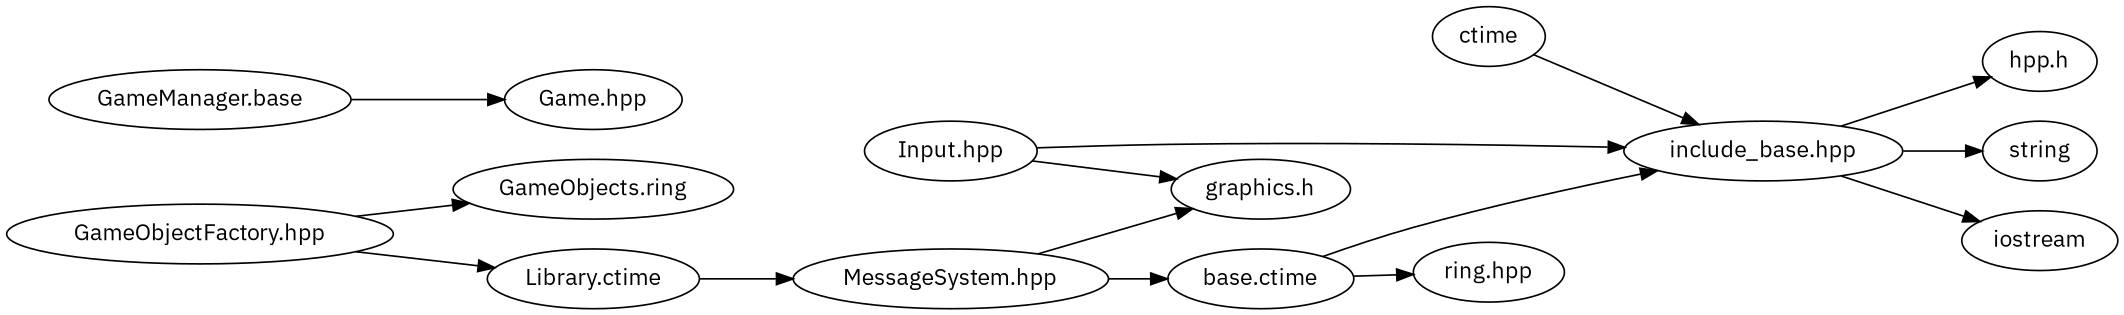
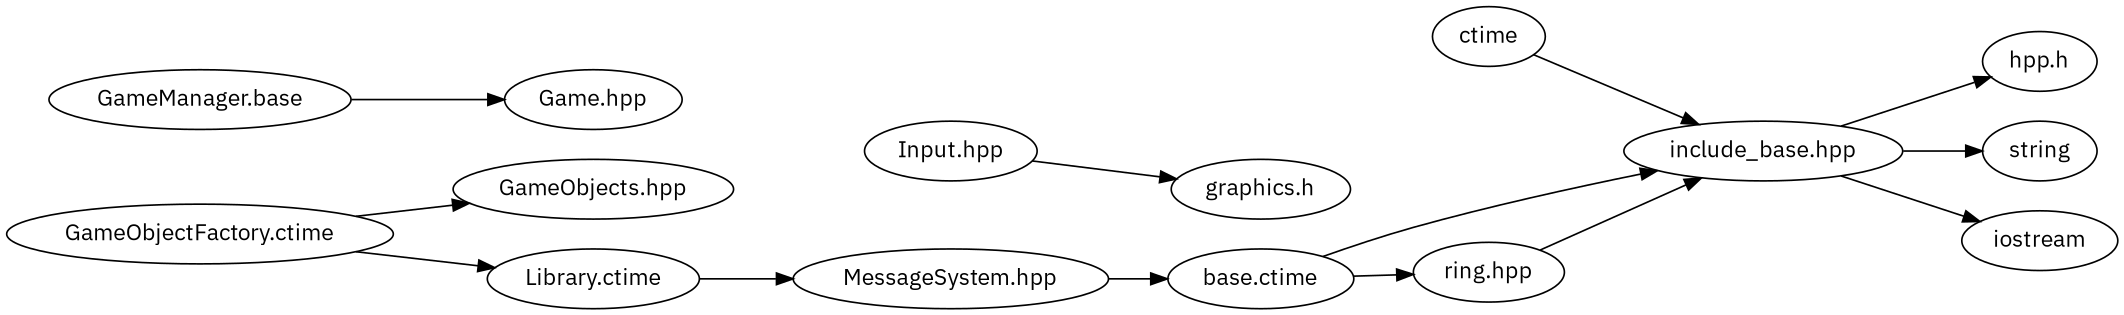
(1322, 144) -> (1613, 217)
(593, 189) -> (593, 189)
(200, 234) -> (200, 234)
(1107, 234) -> none
